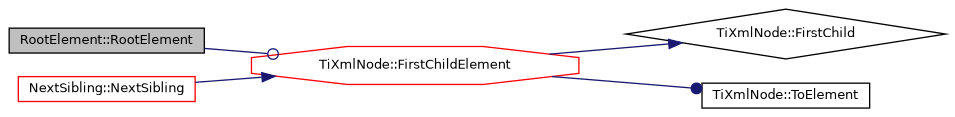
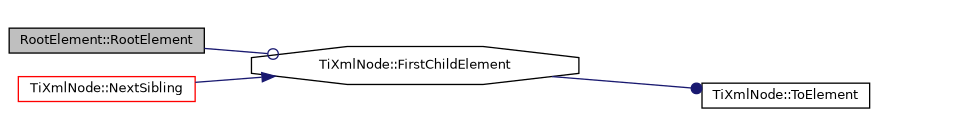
(786, 34) -> none
(415, 65) -> (415, 65)
(107, 89) -> (107, 89)
